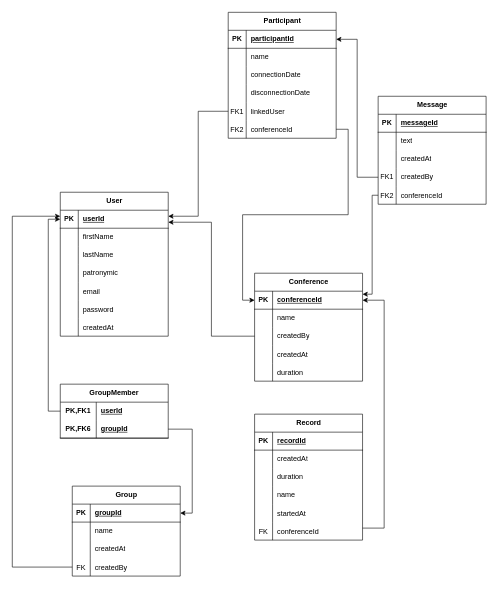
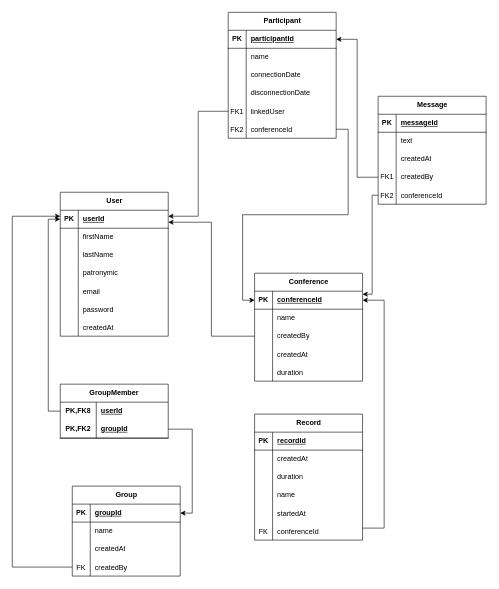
(78, 411) -> (78, 411)
(78, 429) -> (78, 429)
